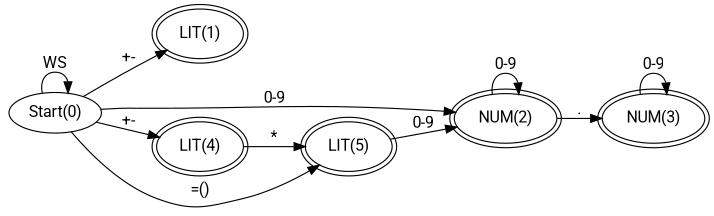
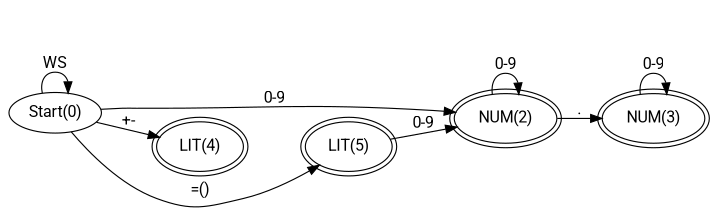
(200, 34) -> none
(269, 147) -> none
